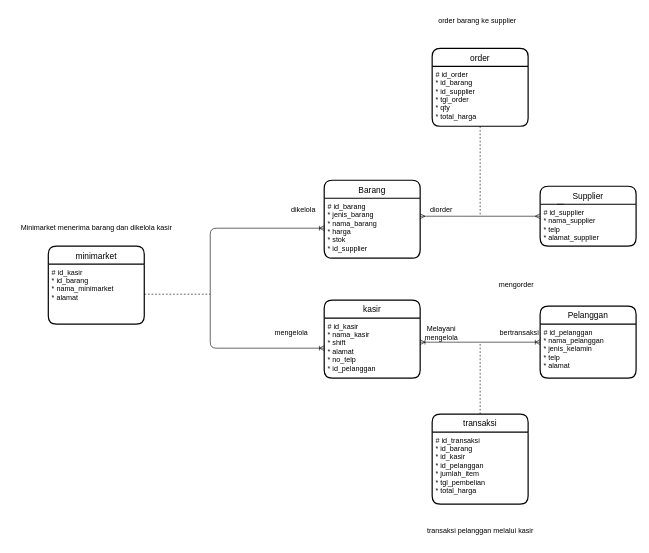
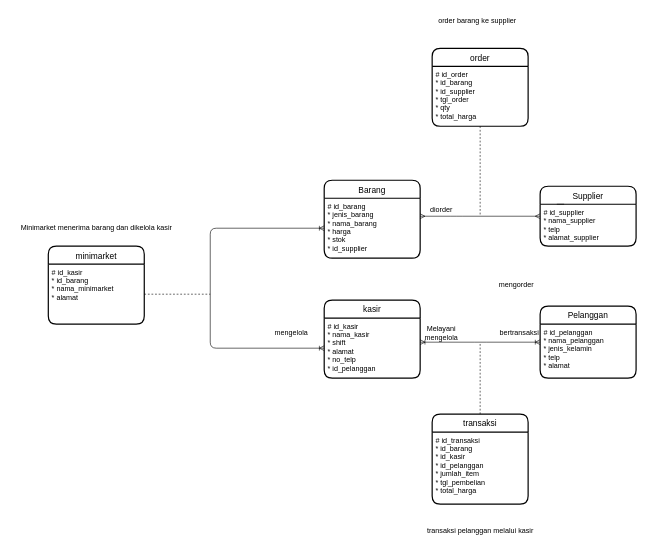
(303, 210) -> none
